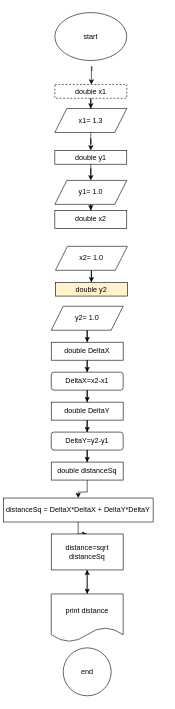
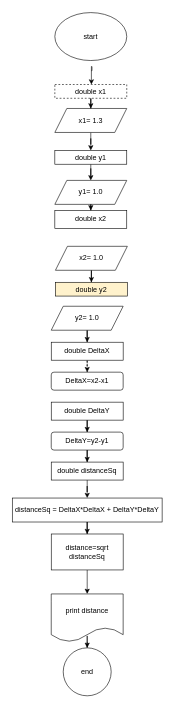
(87, 368) -> (87, 368)
(87, 398) -> none
(78, 510) -> (87, 510)
(87, 593) -> (87, 638)
